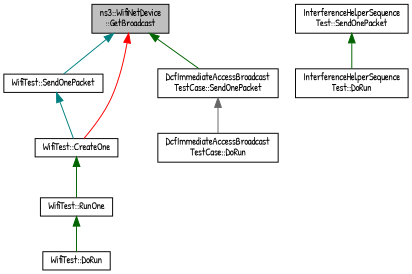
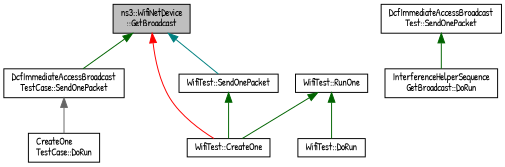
(352, 19) -> (441, 19)
(352, 83) -> (441, 83)
(67, 120) -> (229, 120)
(218, 148) -> (64, 148)
(77, 182) -> (276, 118)
